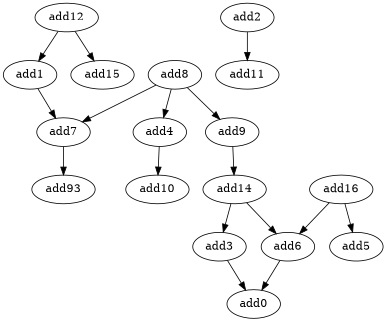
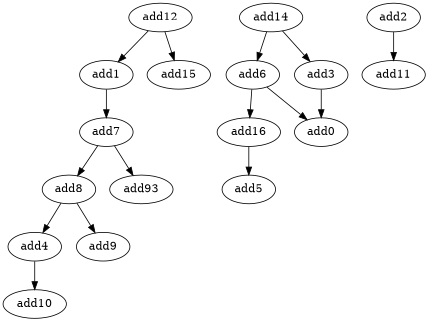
(123, 102) -> (90, 157)
(233, 157) -> none
(317, 215) -> (251, 100)
